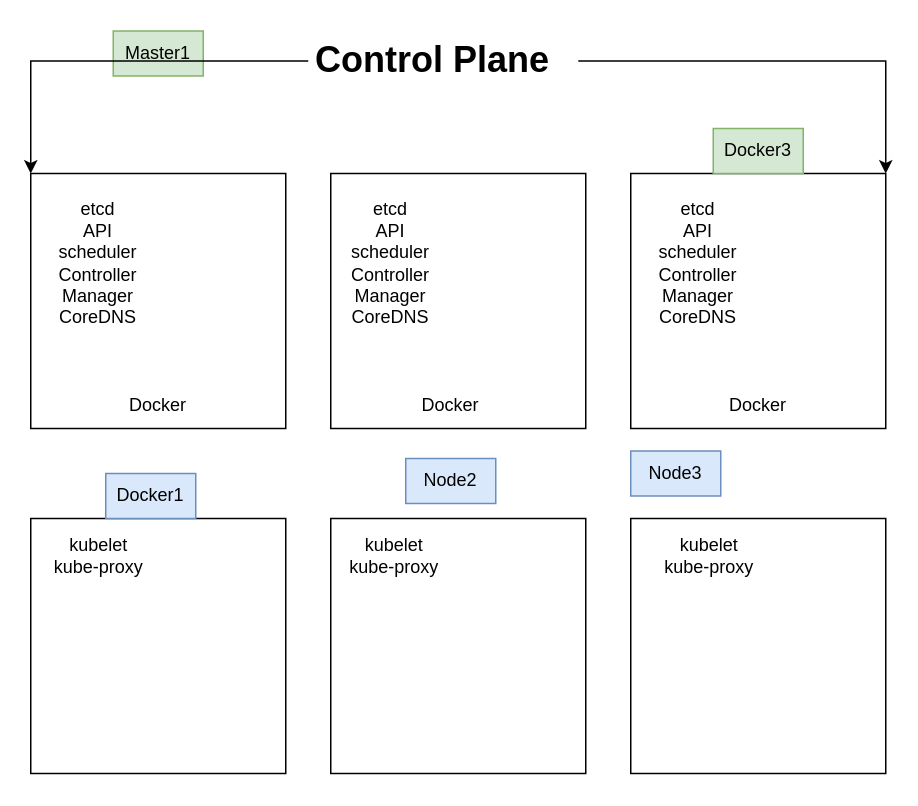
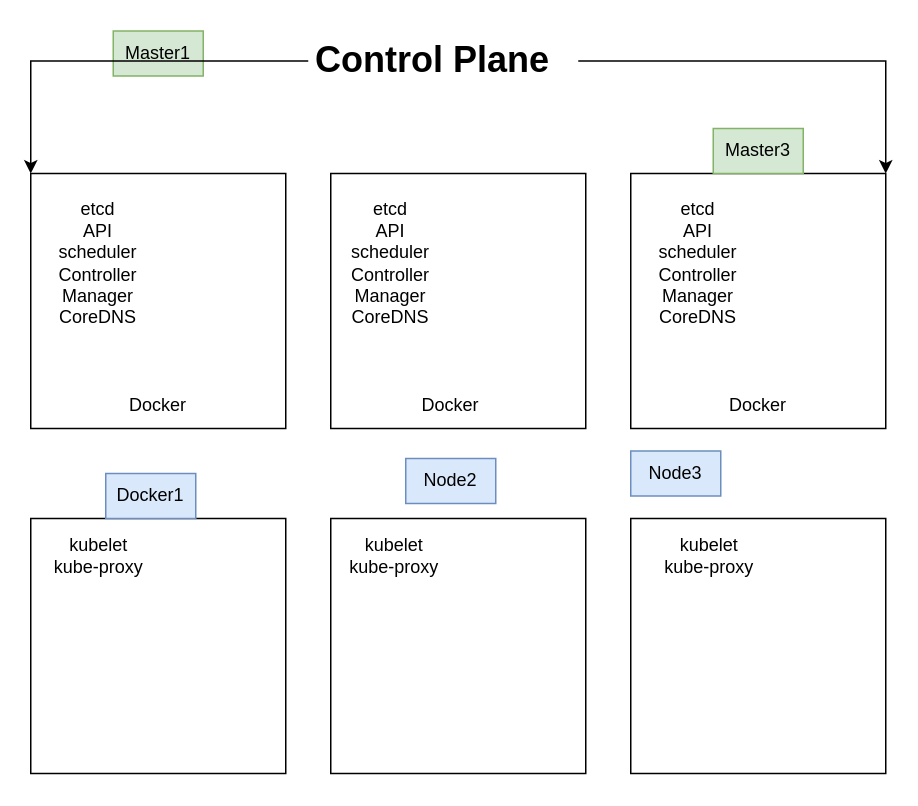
(758, 151) -> (758, 151)
